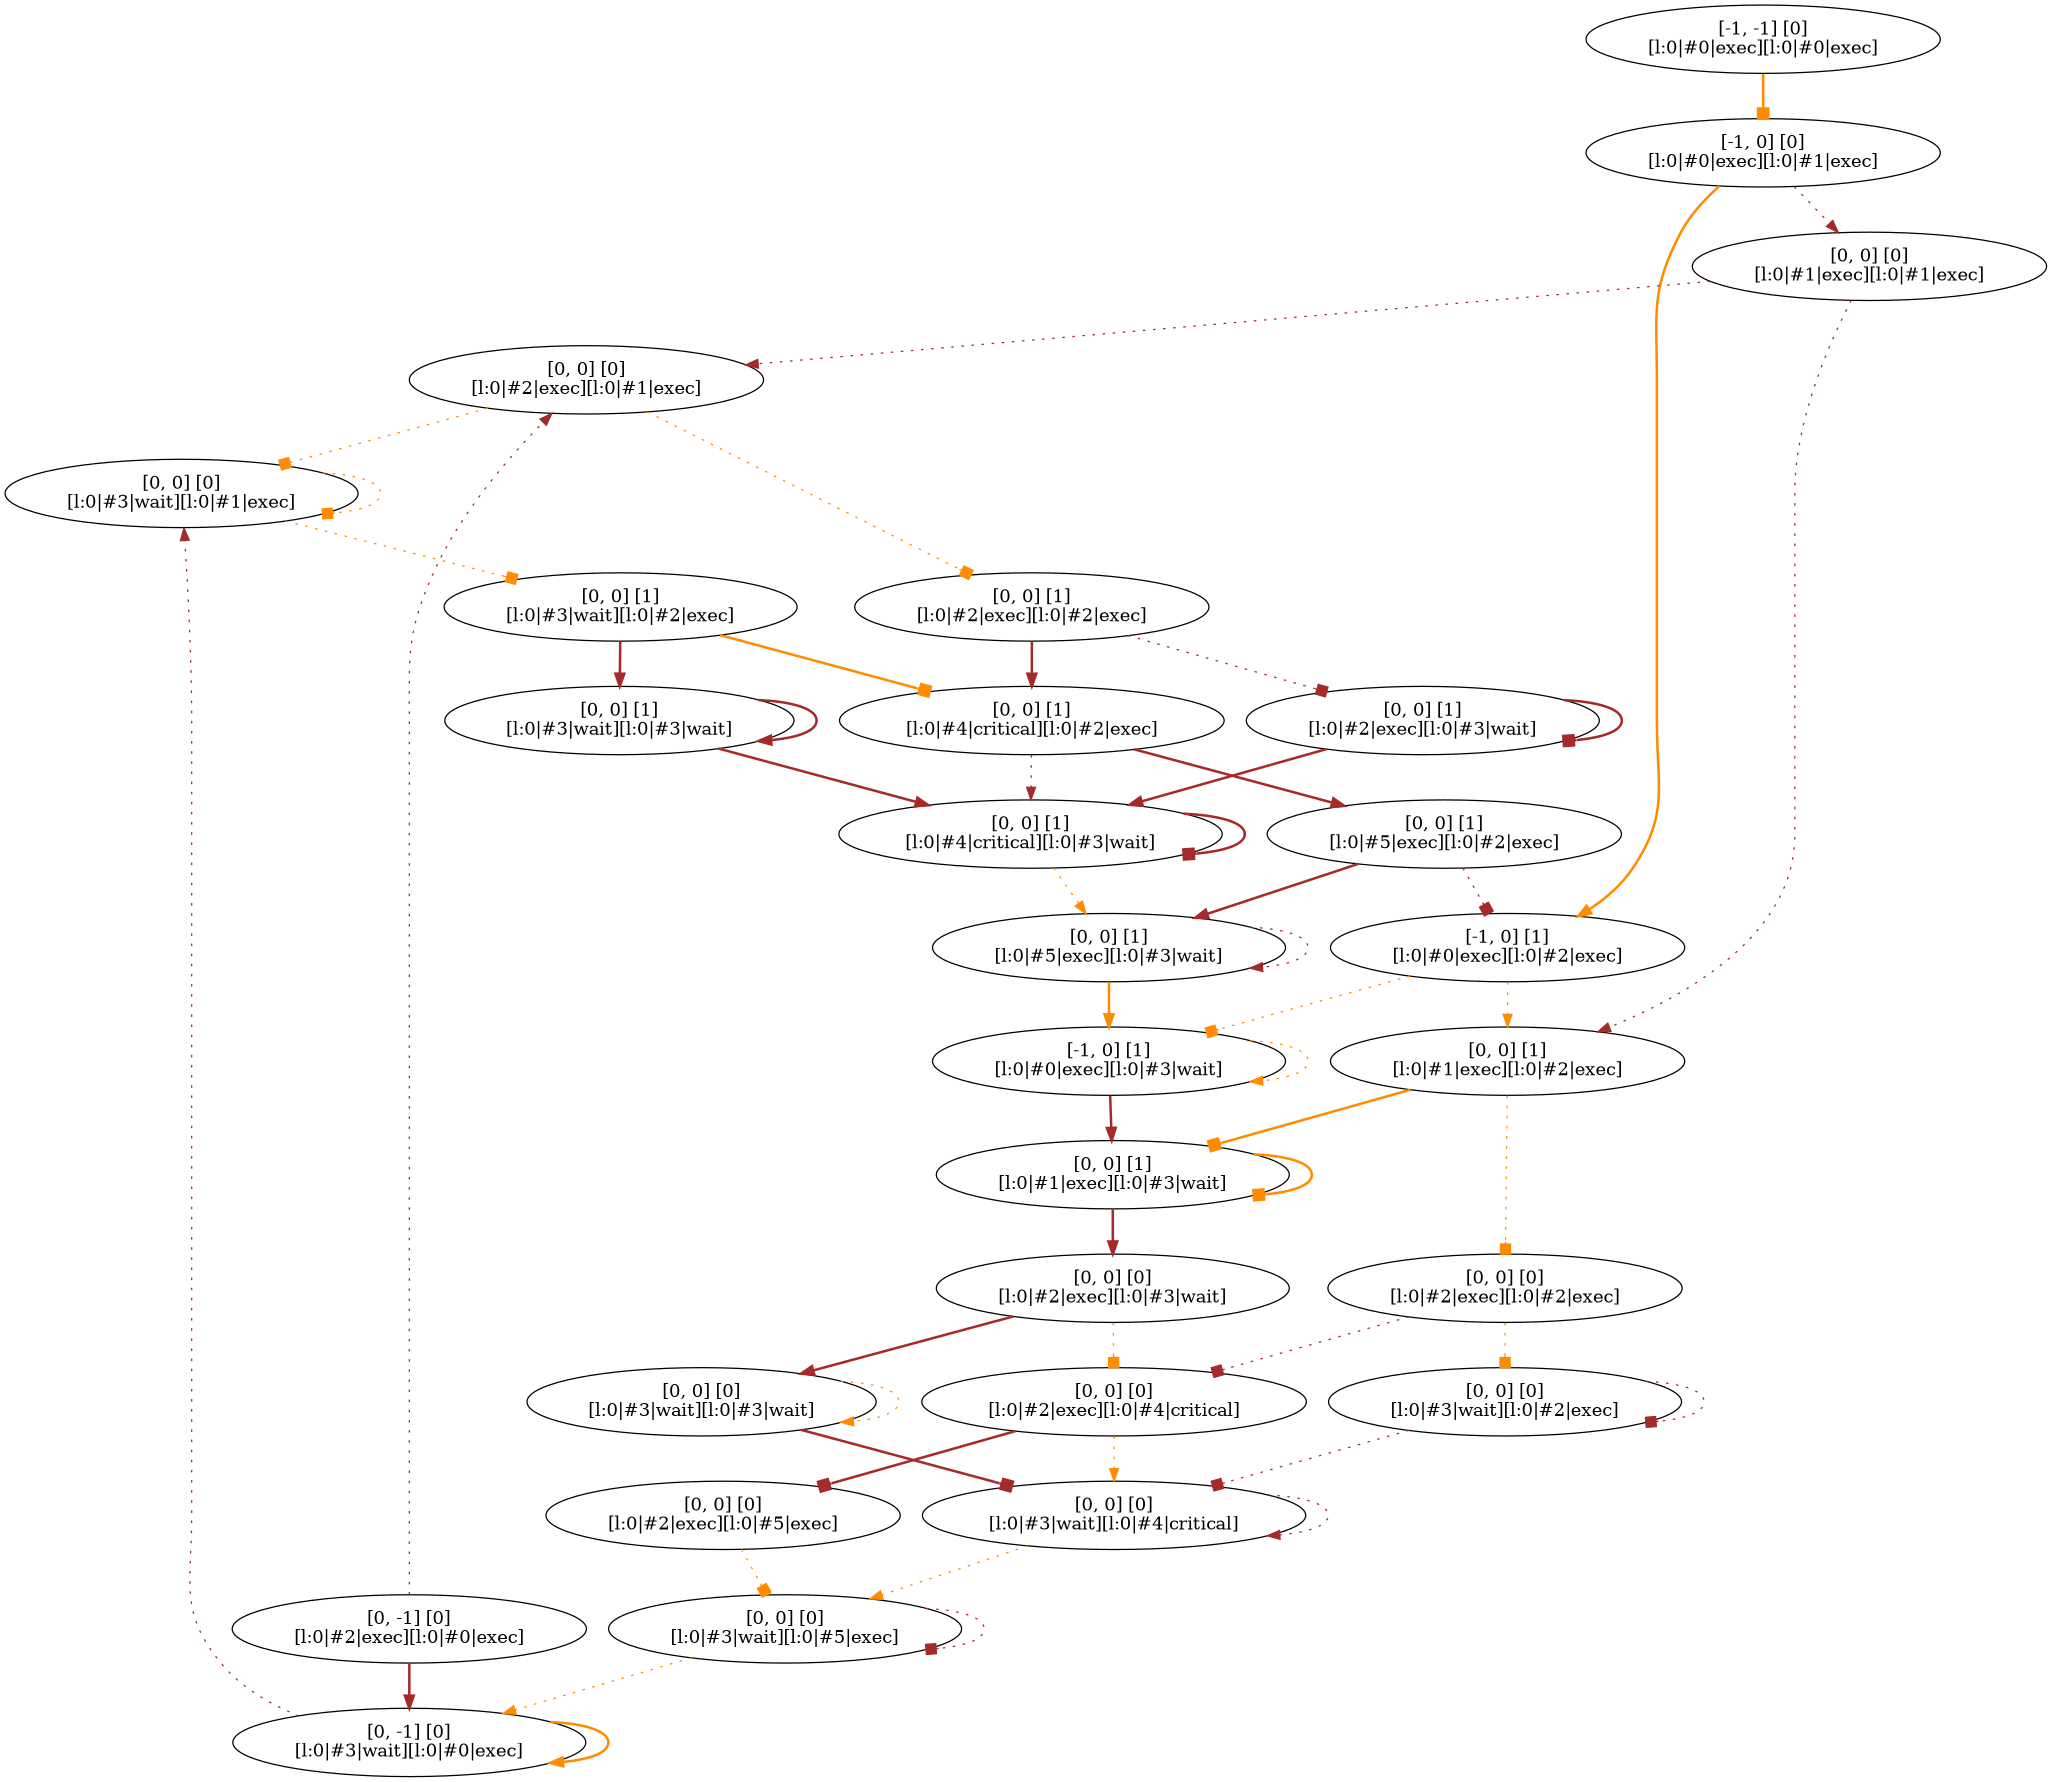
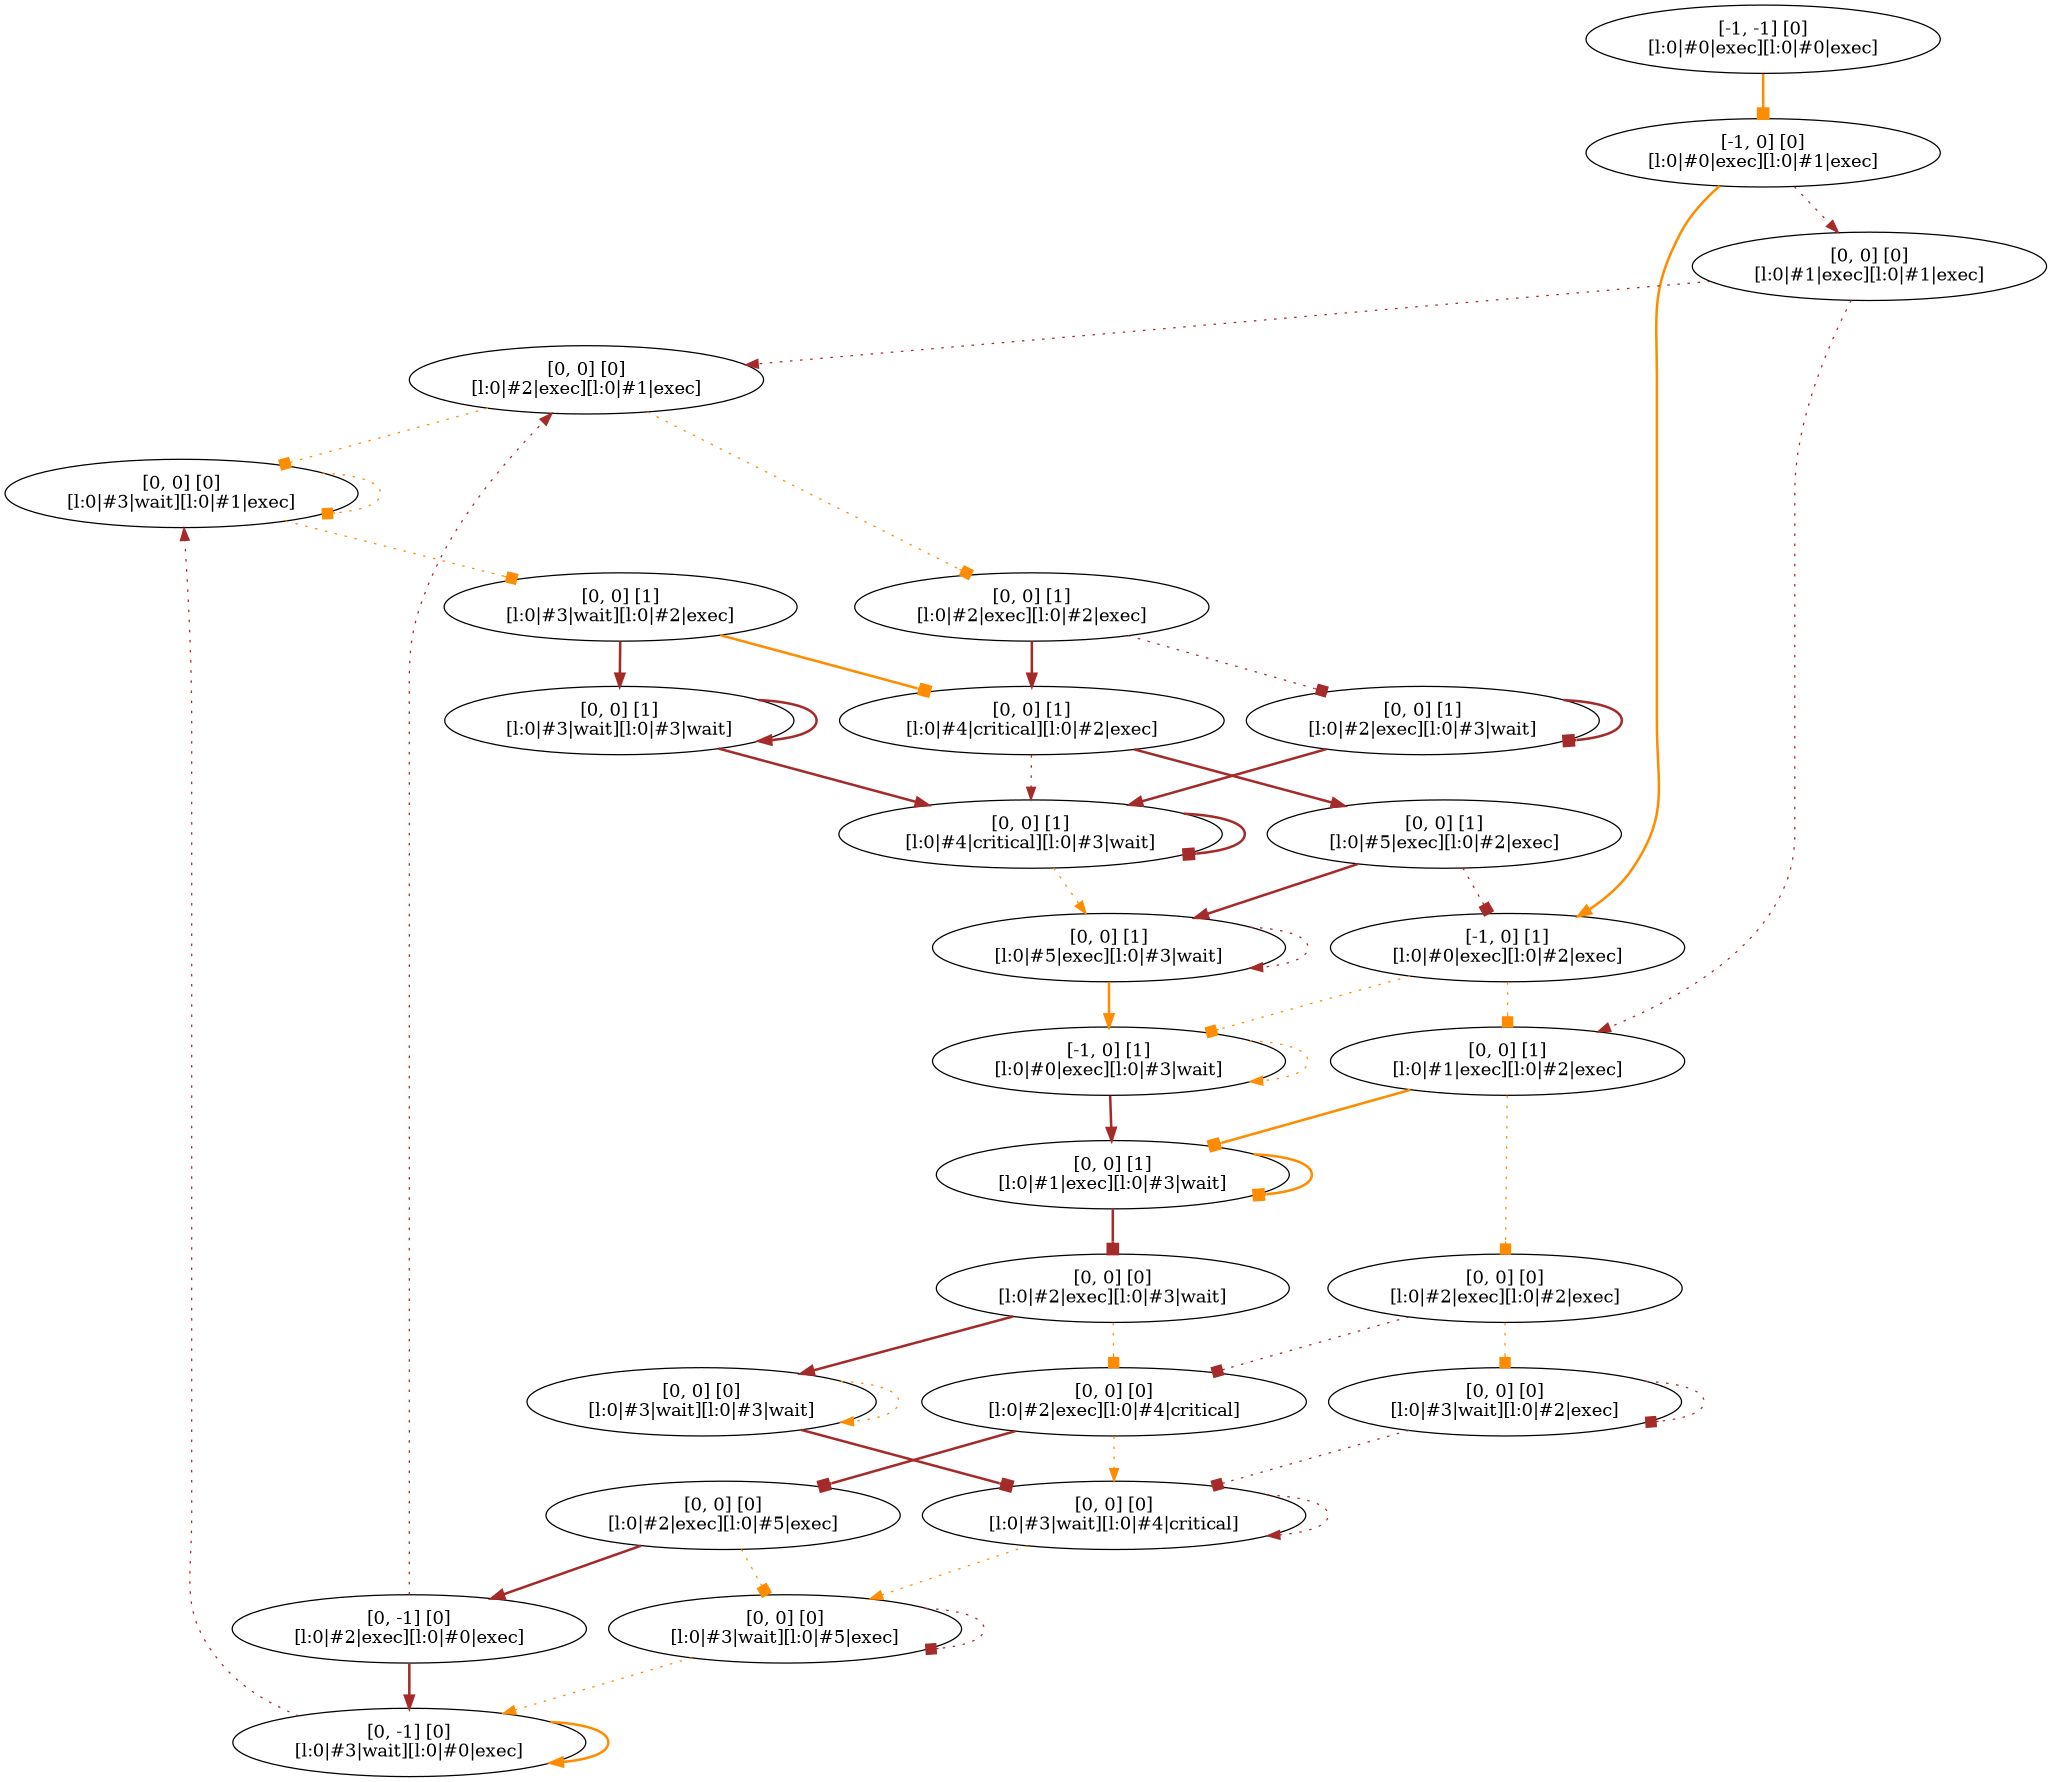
(1508, 998) -> (1508, 998)
(1113, 1225) -> (1113, 1225)
none -> (572, 1570)
